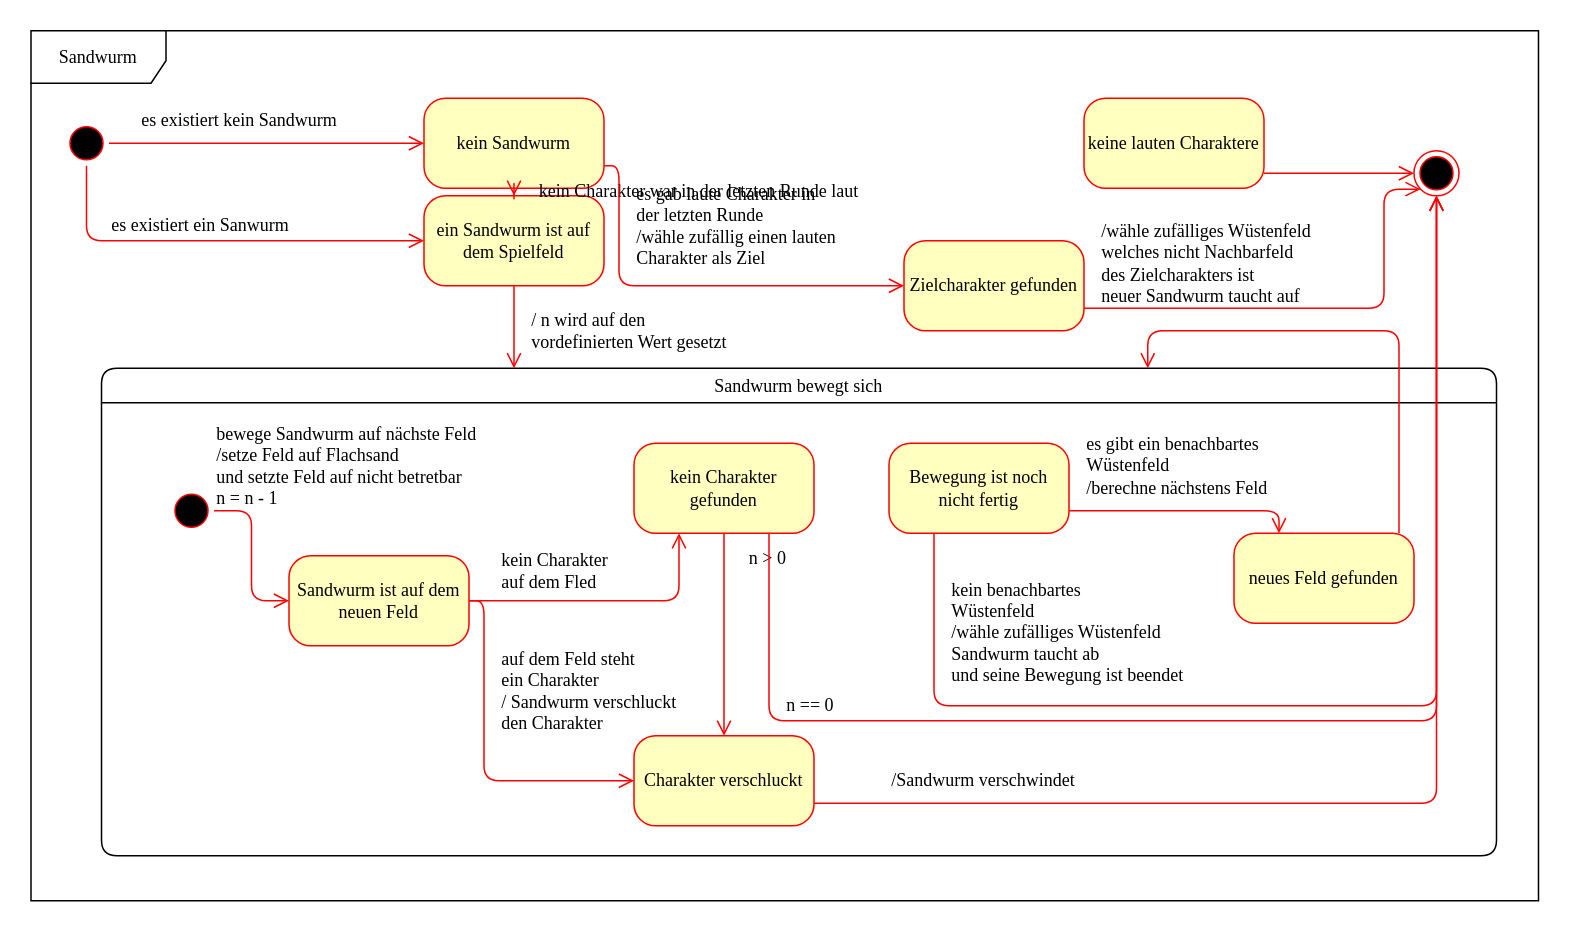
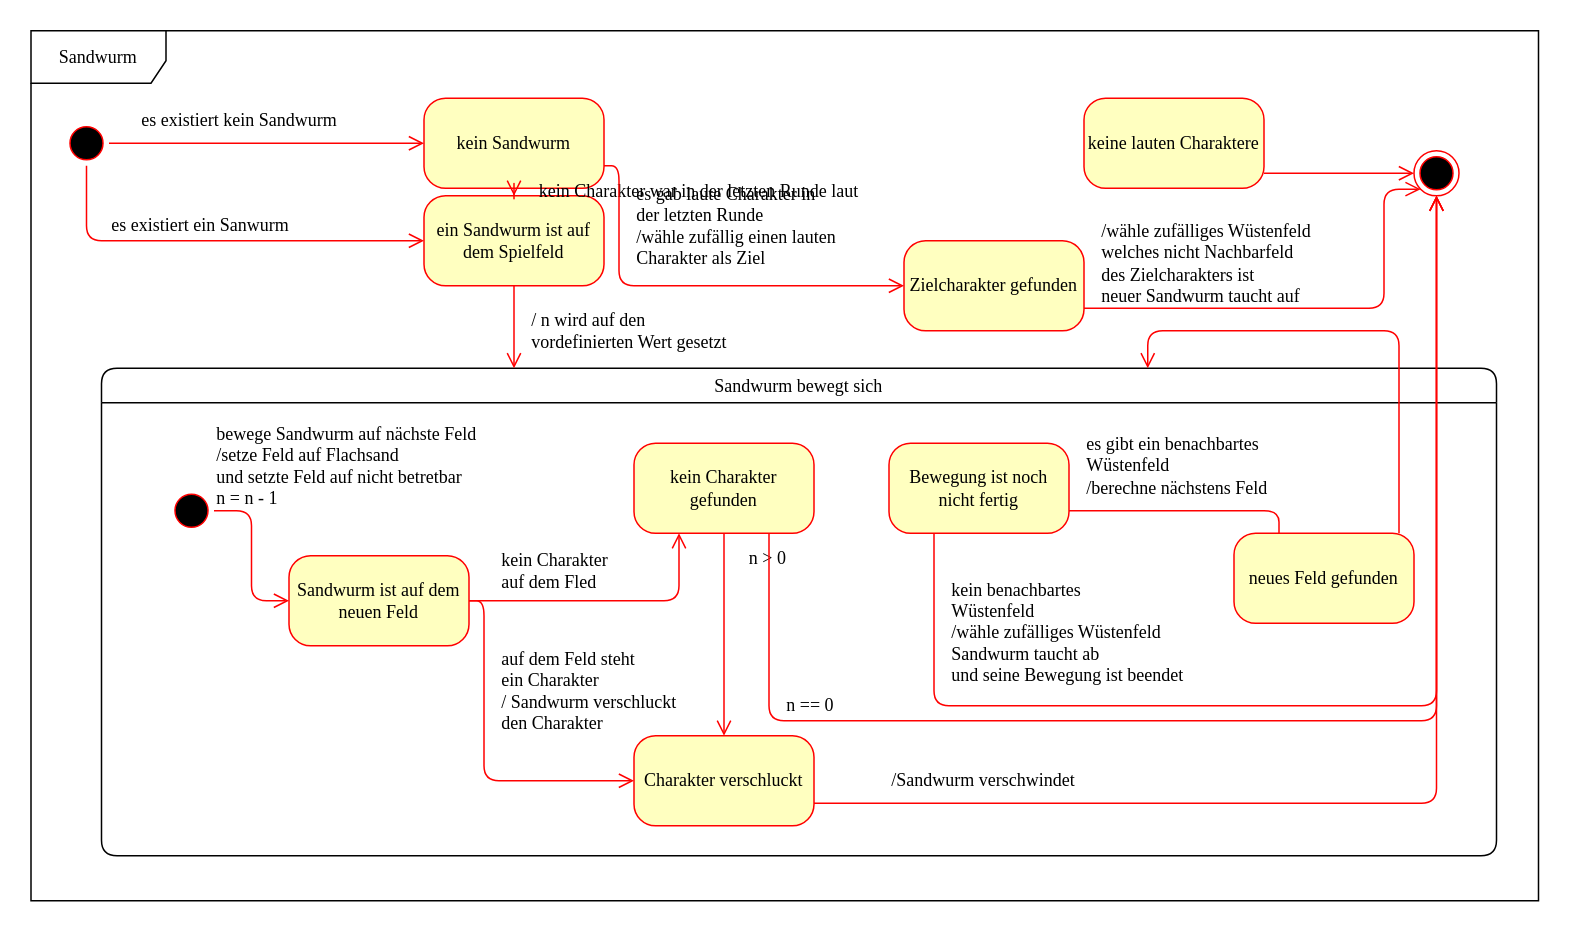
(1279, 524) -> (1279, 523)
